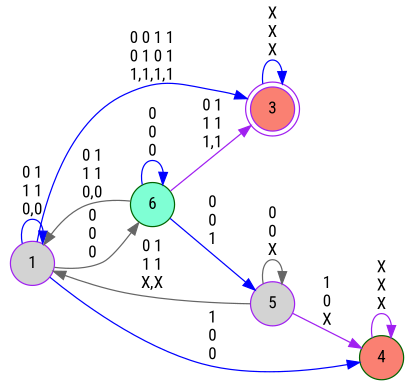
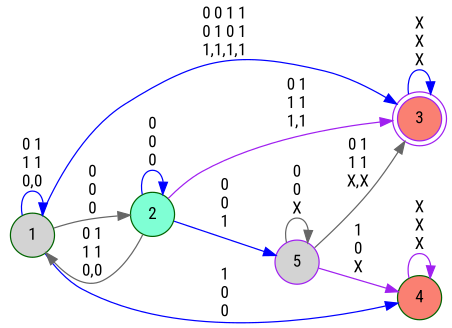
(153, 205) -> (153, 214)
(32, 263) -> (32, 235)
(156, 298) -> (360, 203)
